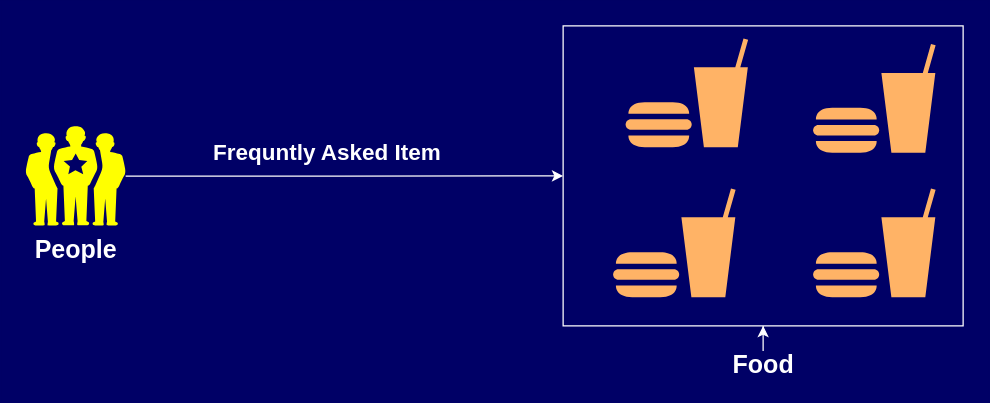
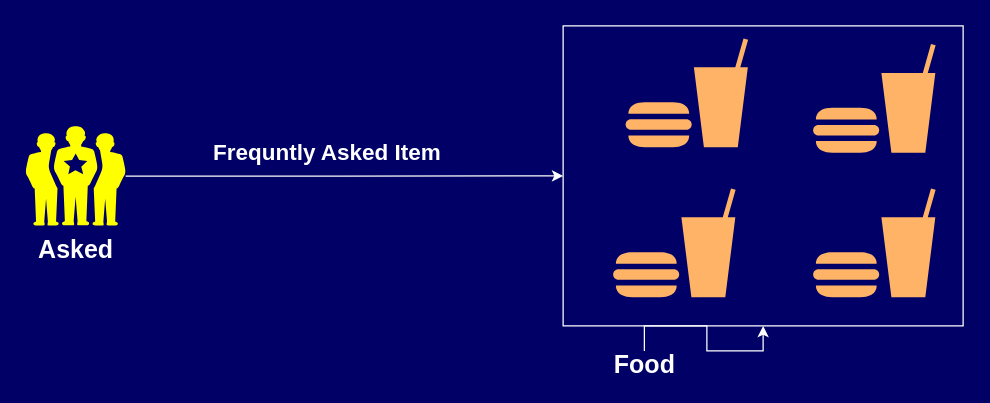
(76, 243) -> (76, 243)
(763, 363) -> (644, 363)
